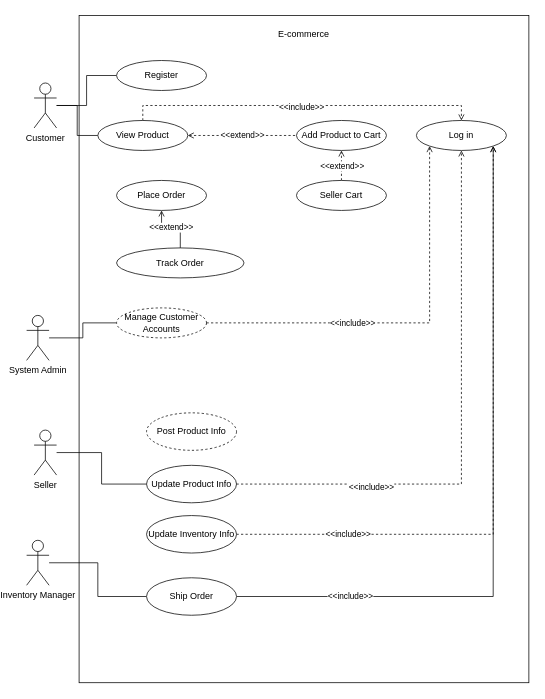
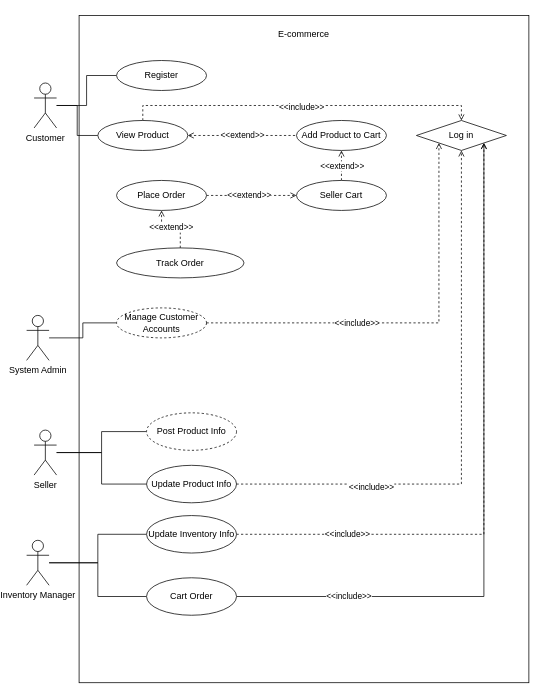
(462, 135) -> (462, 135)
none -> (251, 195)
(180, 241) -> (180, 241)
none -> (115, 432)
none -> (109, 534)
(192, 597) -> (192, 597)
